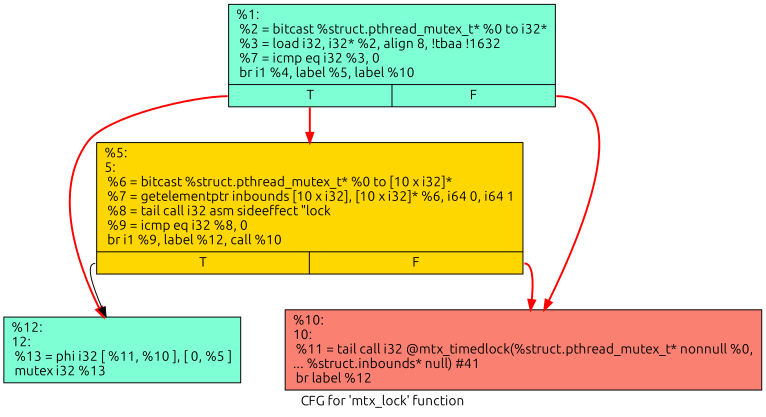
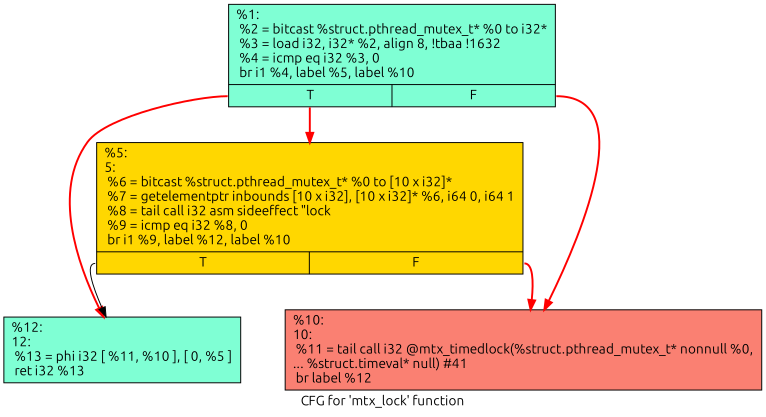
(308, 58) -> (308, 58)
(193, 240) -> (198, 240)
(387, 364) -> (380, 364)
(59, 371) -> (48, 371)
